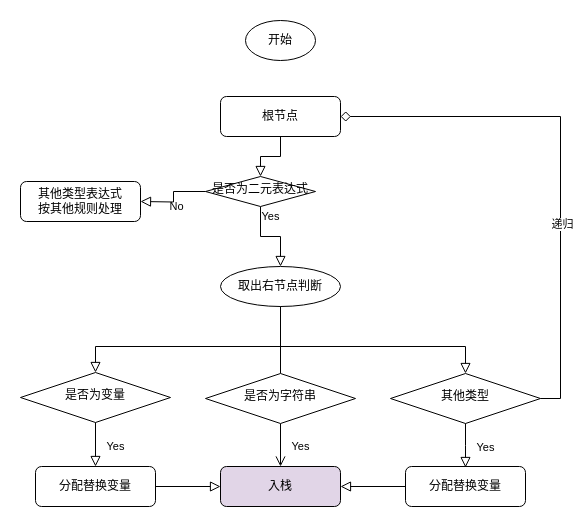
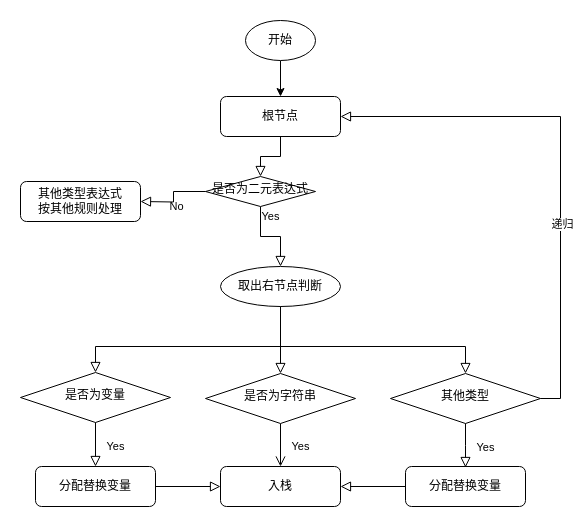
none -> (281, 75)
(351, 117) -> (352, 117)
(281, 367) -> (281, 362)
(281, 487) -> (281, 487)
